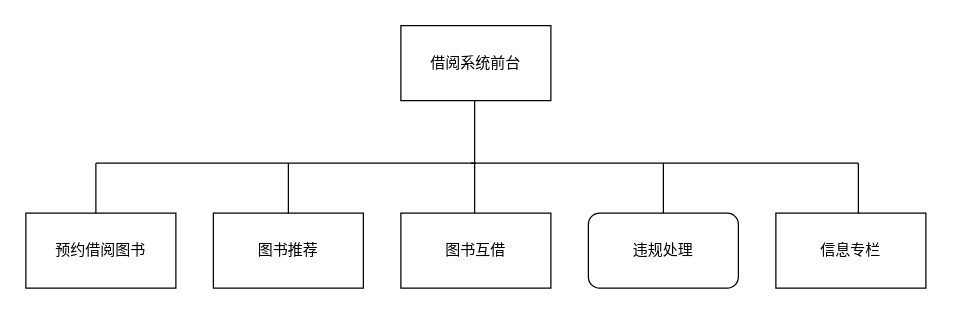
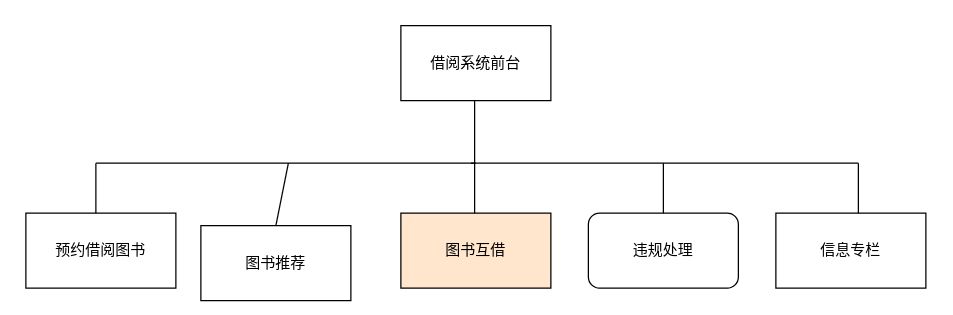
(288, 251) -> (276, 263)
(476, 251) -> (476, 251)
